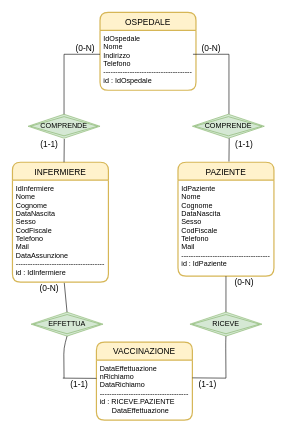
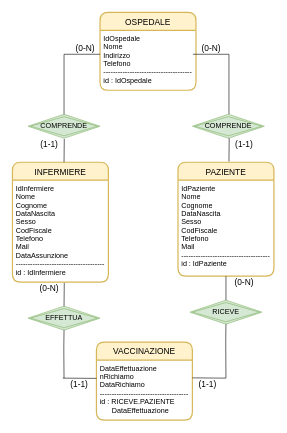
(67, 324) -> (64, 318)
(226, 324) -> (226, 312)
